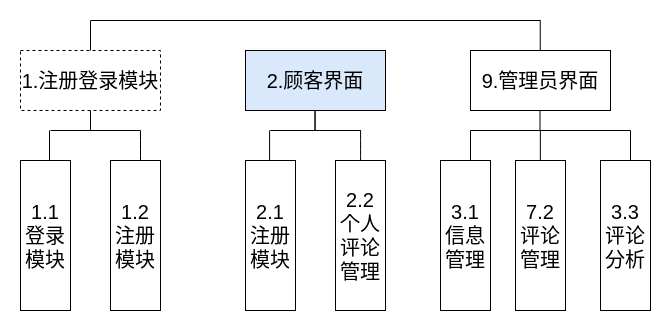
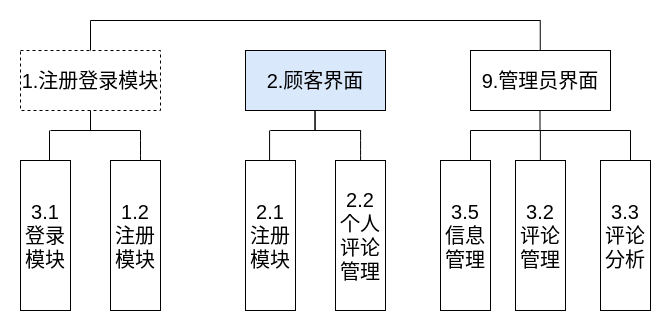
(46, 236) -> (46, 236)
(466, 236) -> (466, 236)
(541, 236) -> (541, 236)
